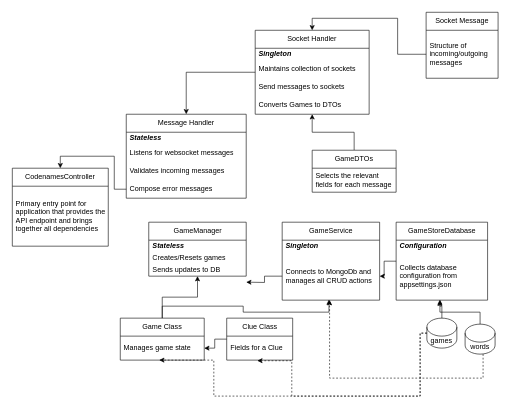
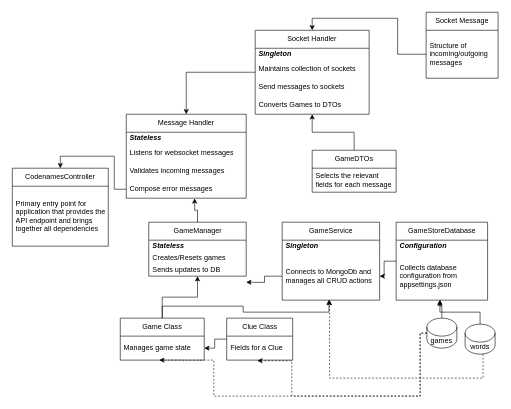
none -> (198, 212)
